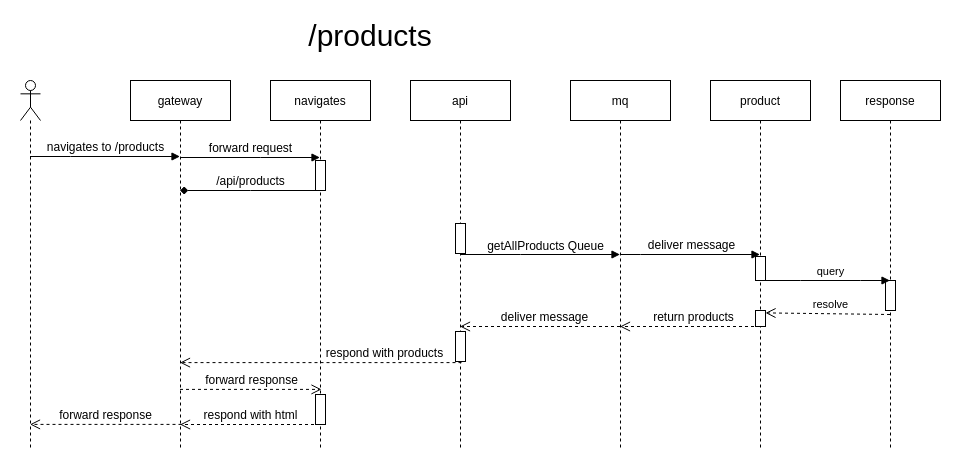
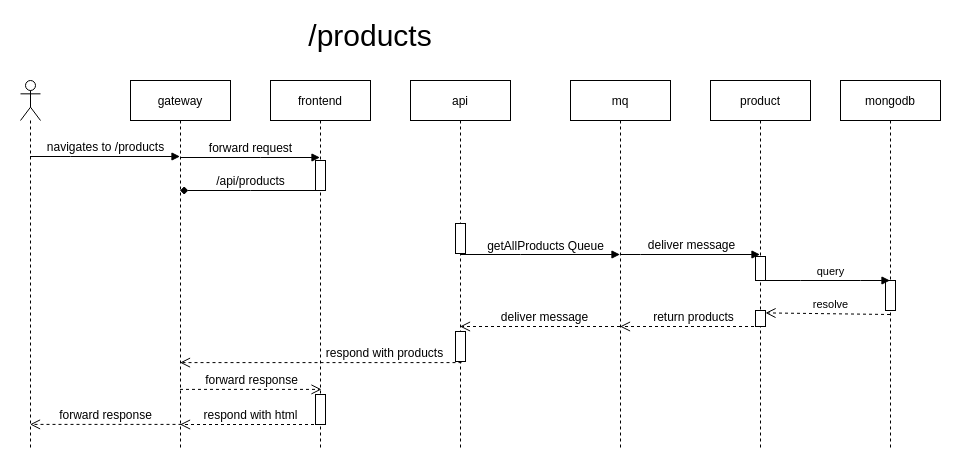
(320, 101) -> (320, 101)
(890, 101) -> (890, 101)
